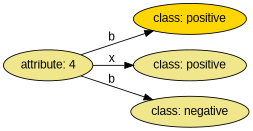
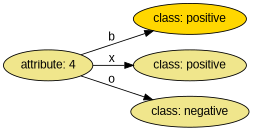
(112, 80) -> (112, 80)
